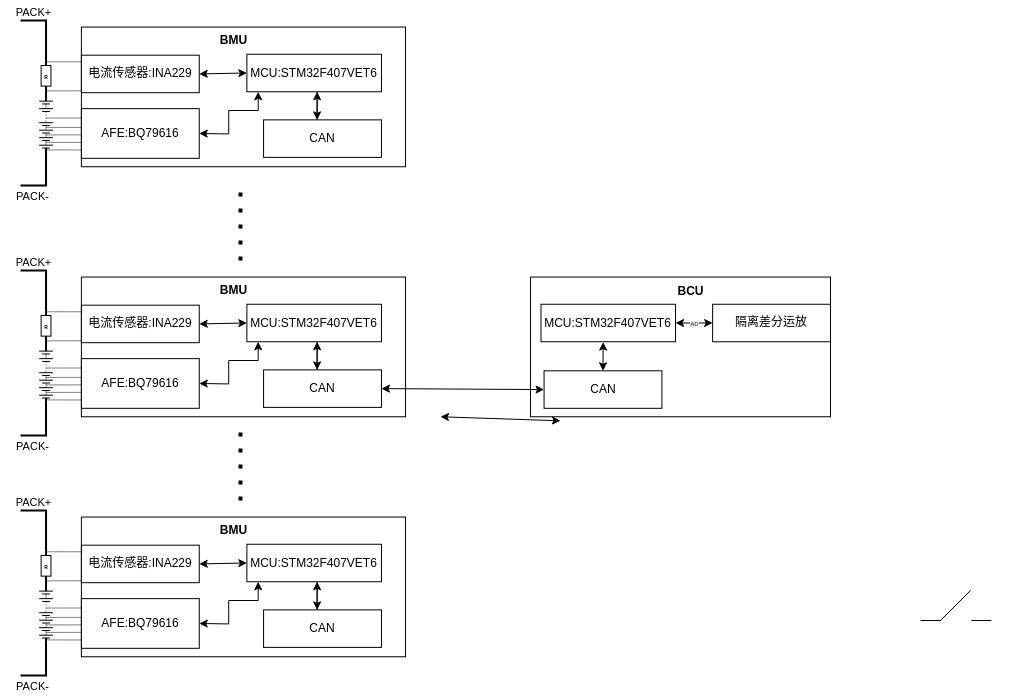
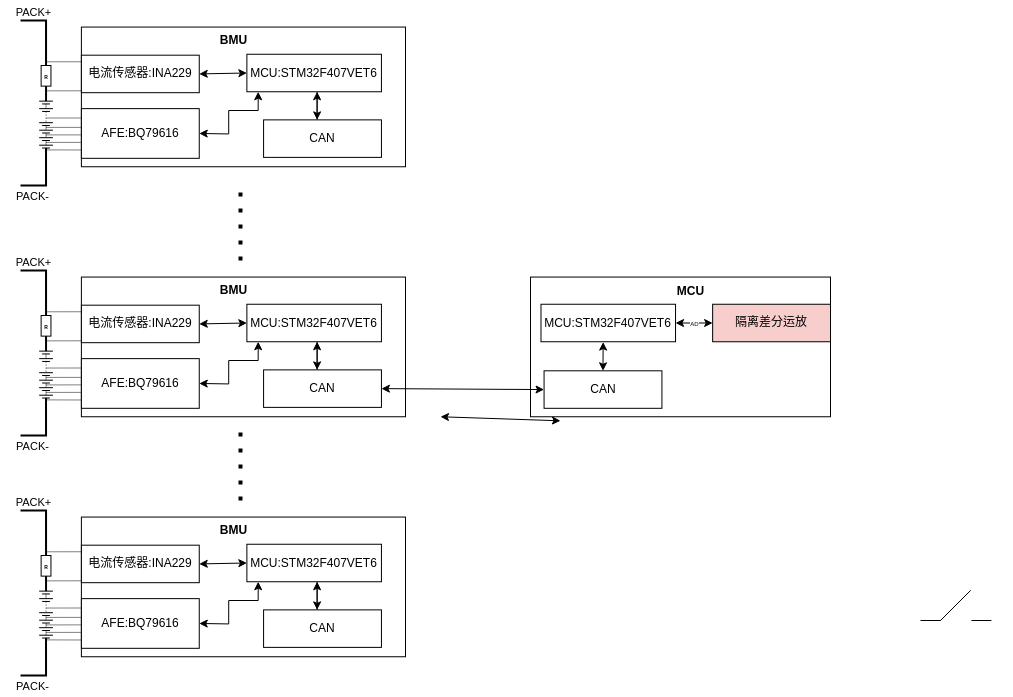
(691, 292) -> (691, 292)
(772, 323) -> (772, 323)
